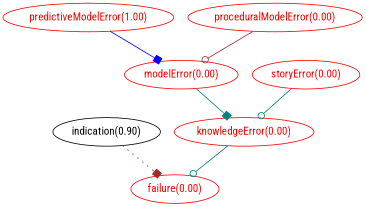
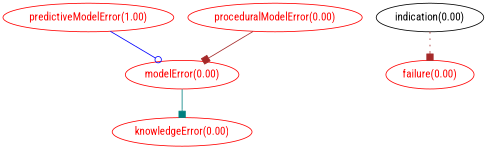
(132, 44) -> (133, 45)
(230, 45) -> (232, 44)
(306, 75) -> none
(107, 132) -> (430, 17)
(212, 159) -> none
